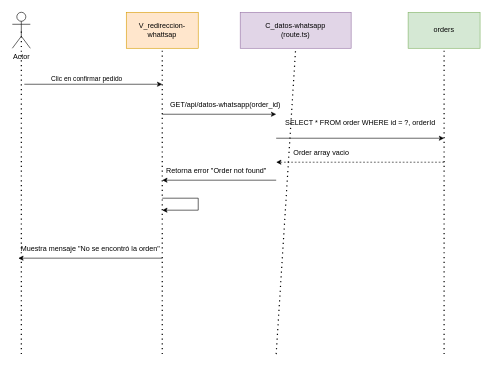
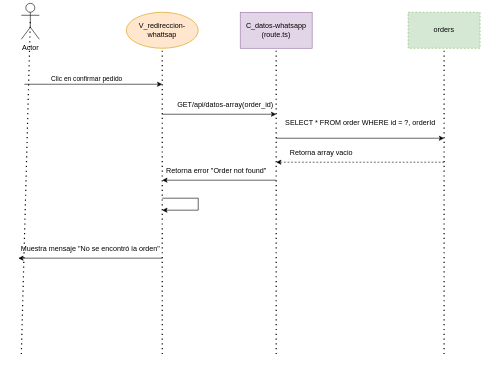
(21, 30) -> (30, 21)
(162, 30) -> (162, 30)
(296, 30) -> (276, 30)
(444, 30) -> (444, 30)
(226, 105) -> (226, 105)
(322, 153) -> (322, 153)
